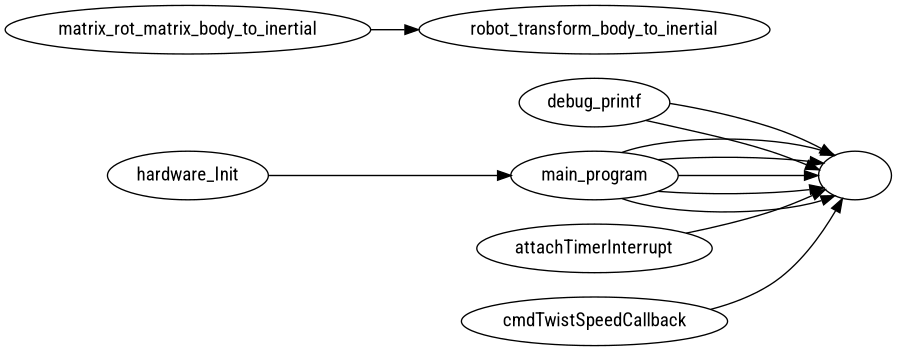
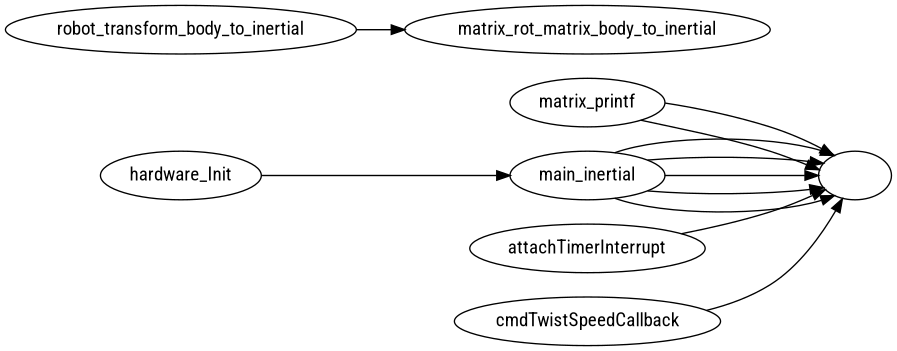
(388, 30) -> (374, 30)
(594, 103) -> (587, 103)
(594, 176) -> (587, 176)
